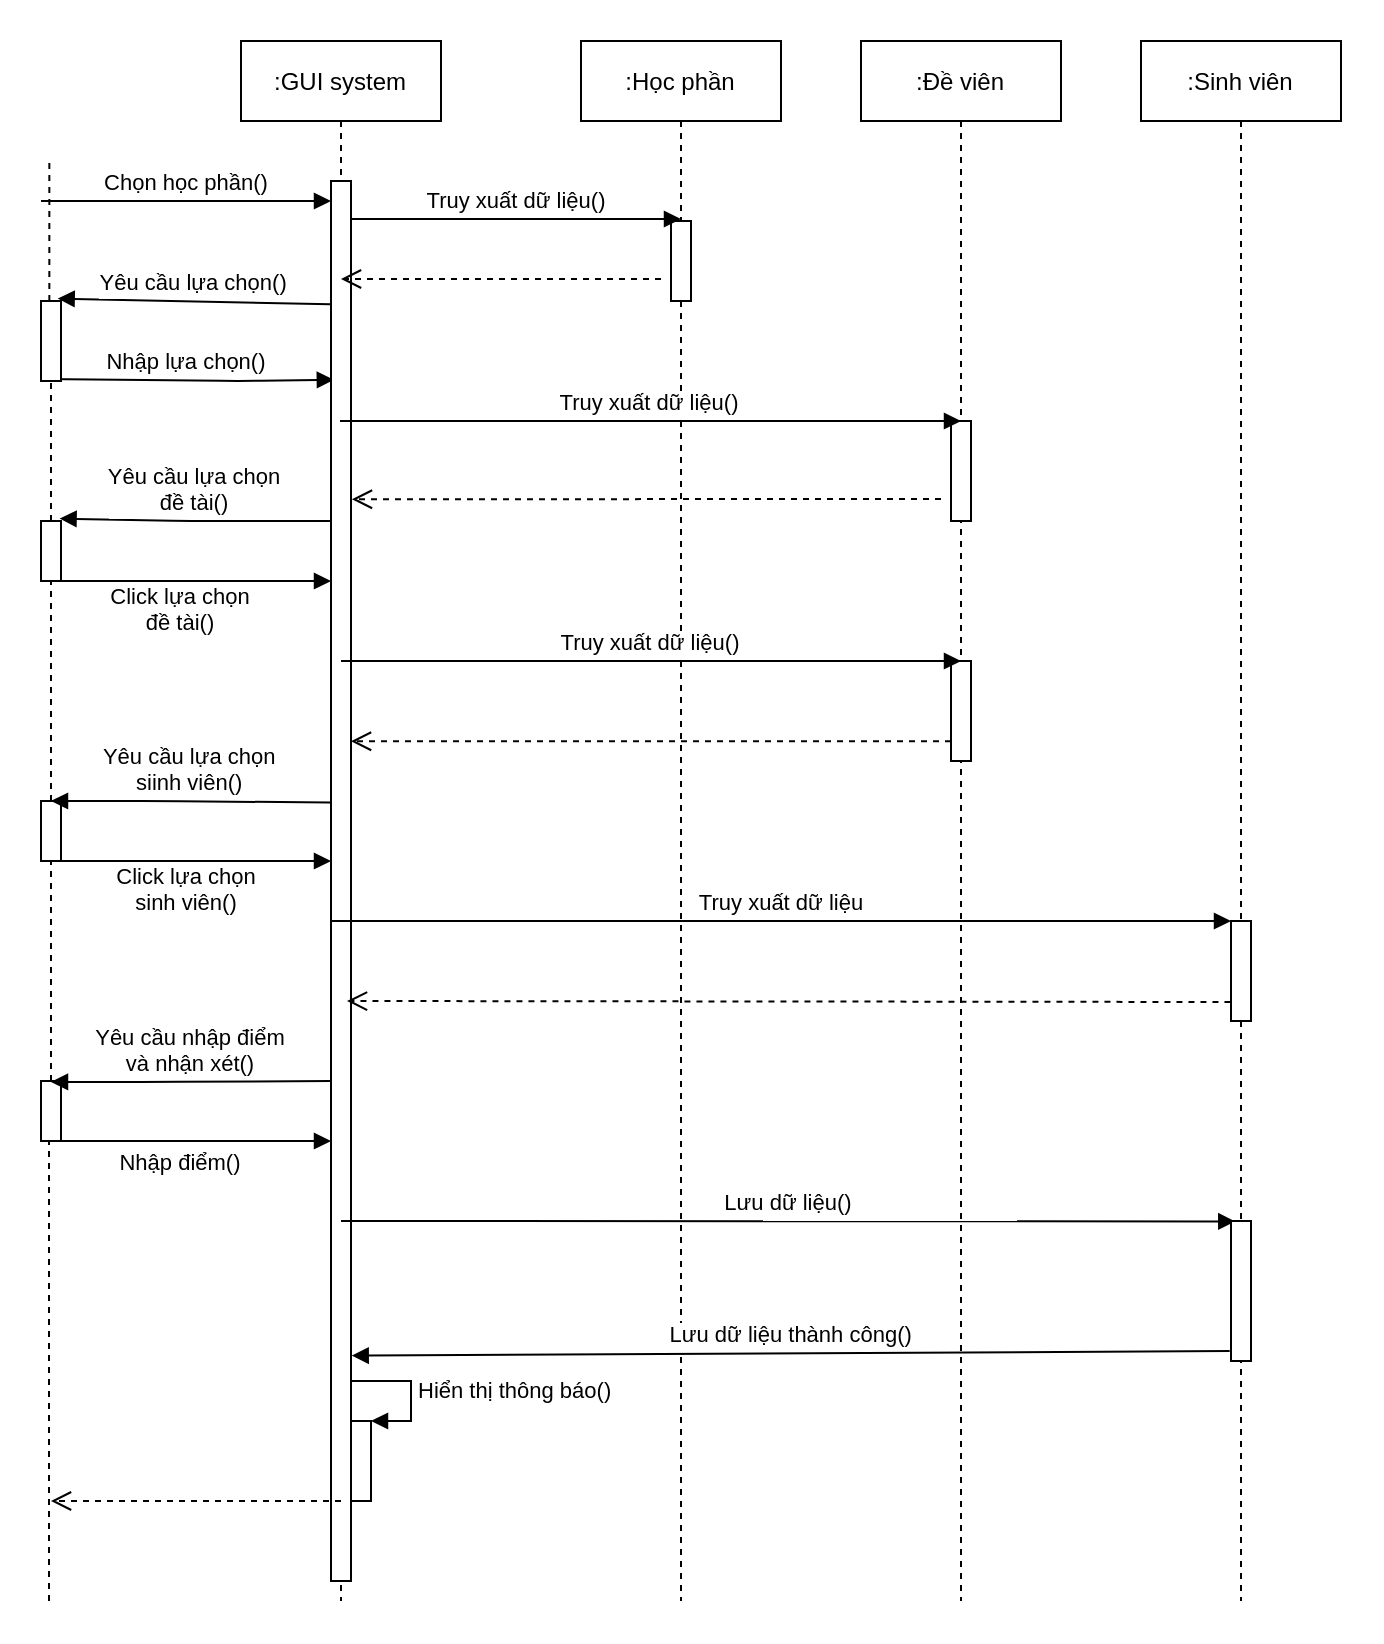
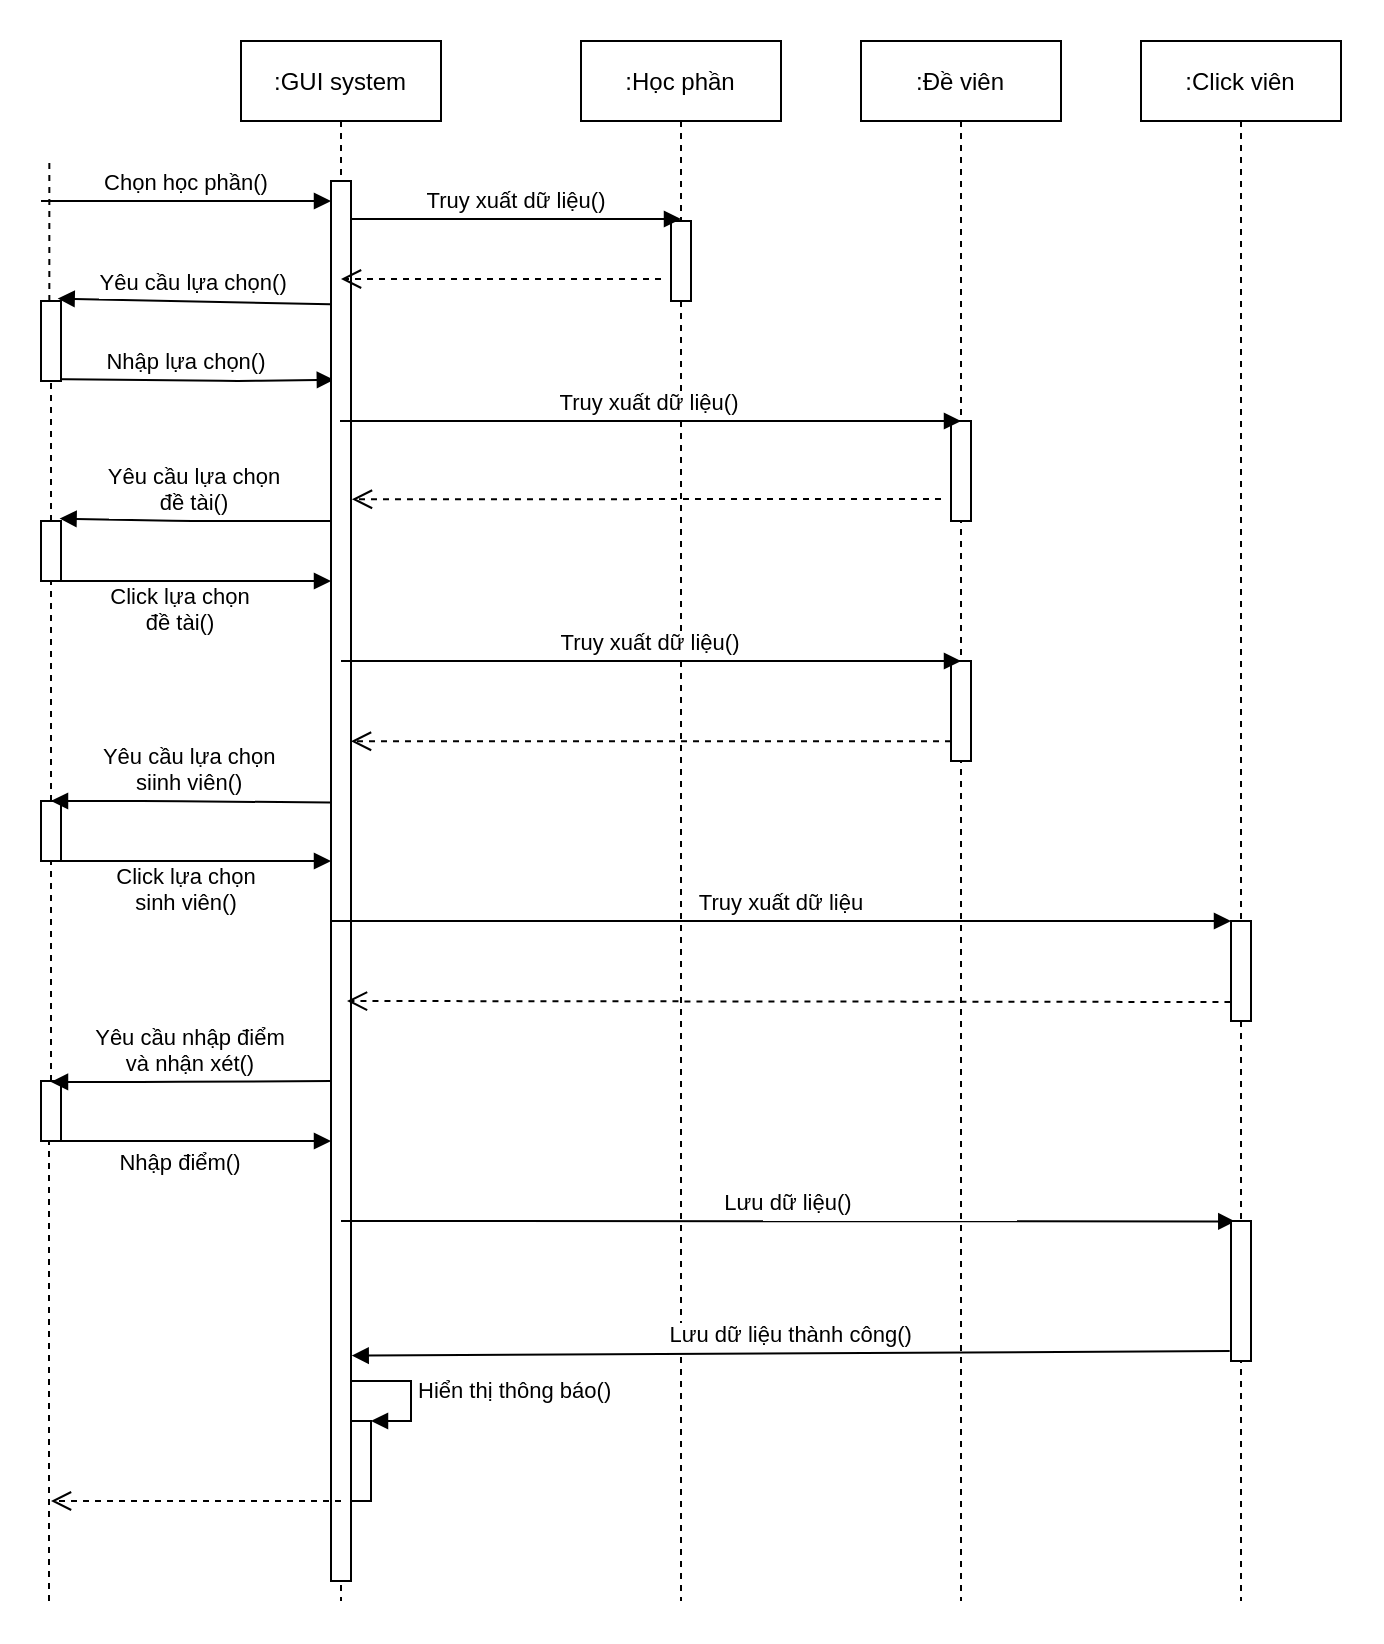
(1240, 82) -> (1240, 82)
